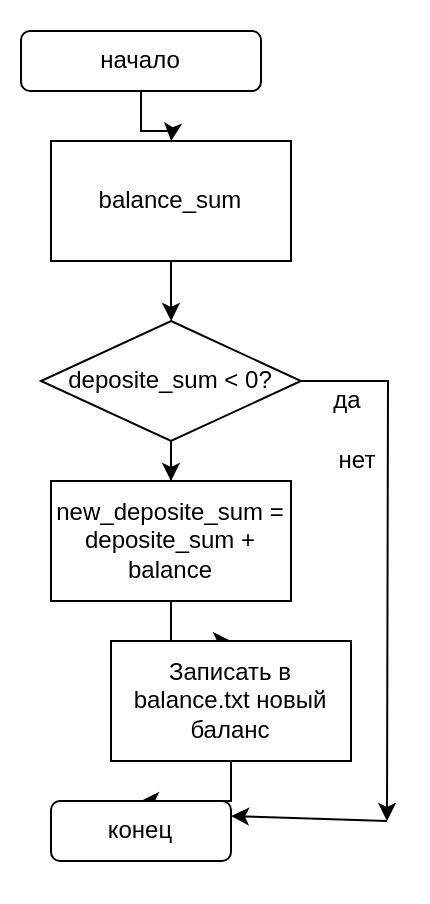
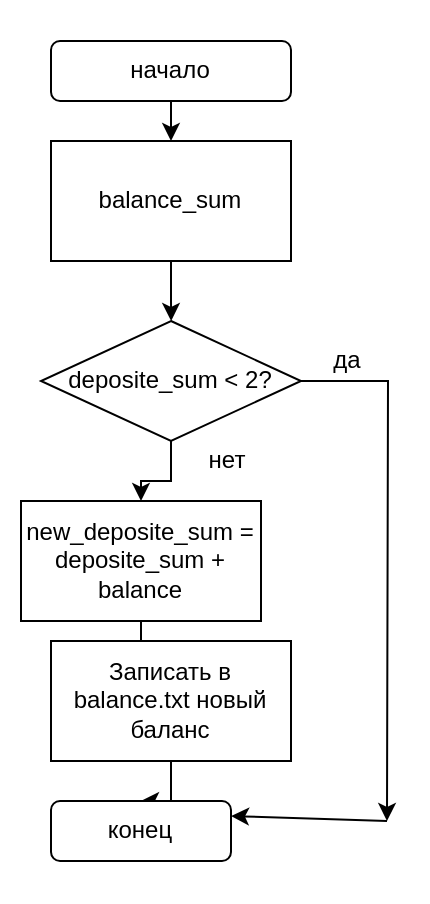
(141, 61) -> (171, 71)
(171, 381) -> (171, 381)
(347, 401) -> (347, 361)
(357, 461) -> (227, 461)
(171, 541) -> (141, 561)
(231, 701) -> (171, 701)
